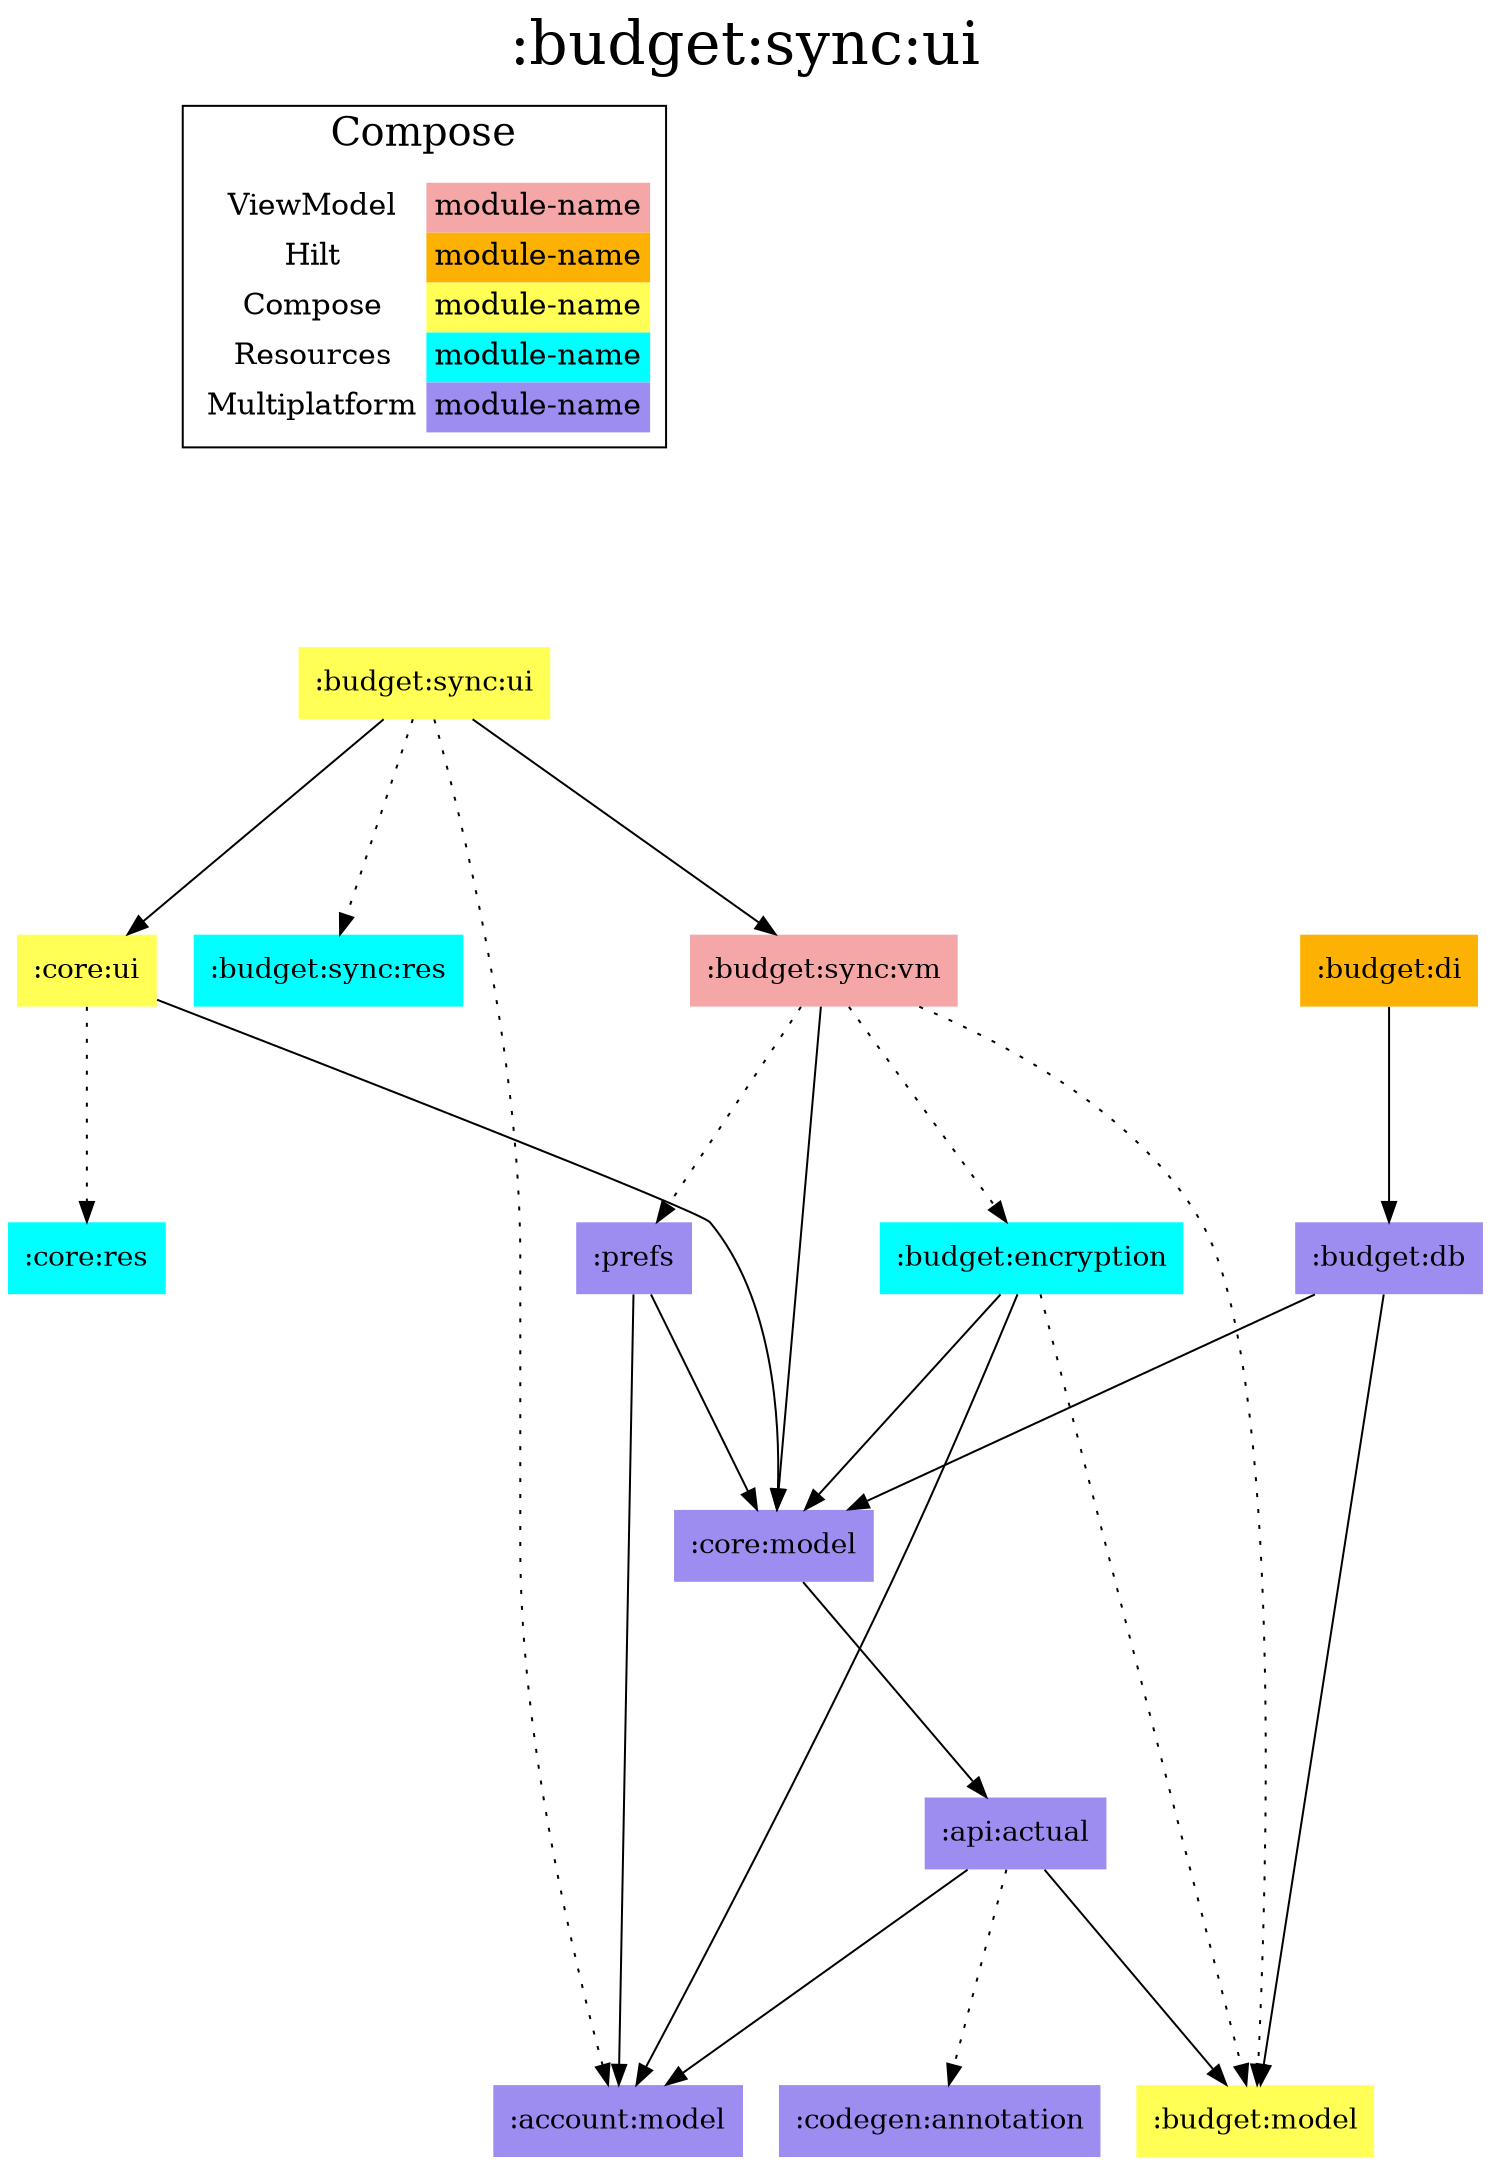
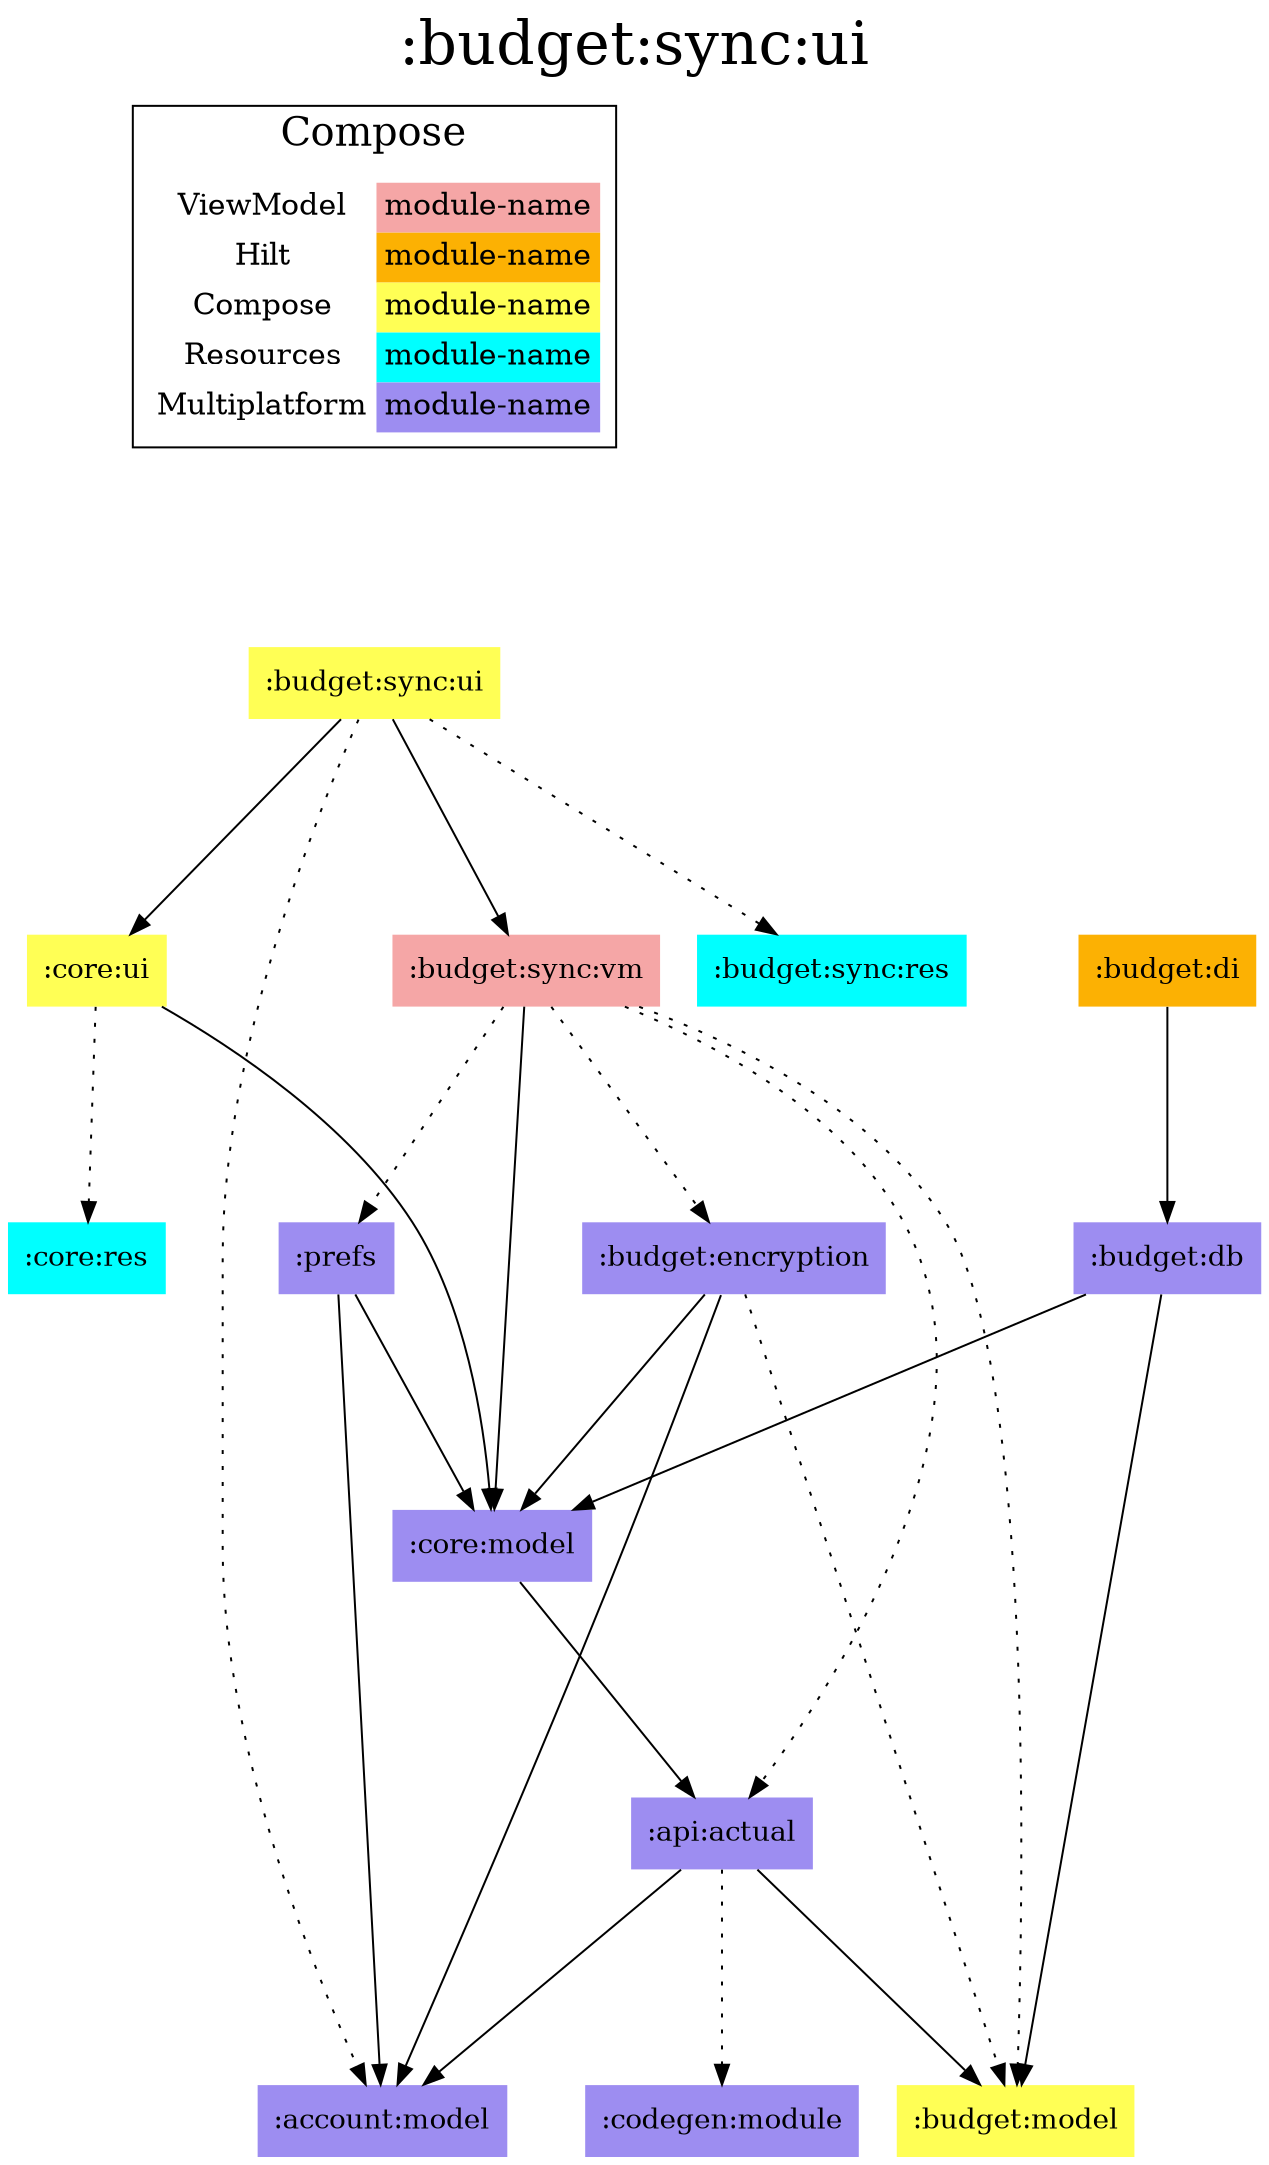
(1032, 1258) -> (734, 1258)
none -> (934, 1341)
(940, 2121) -> (722, 2121)
